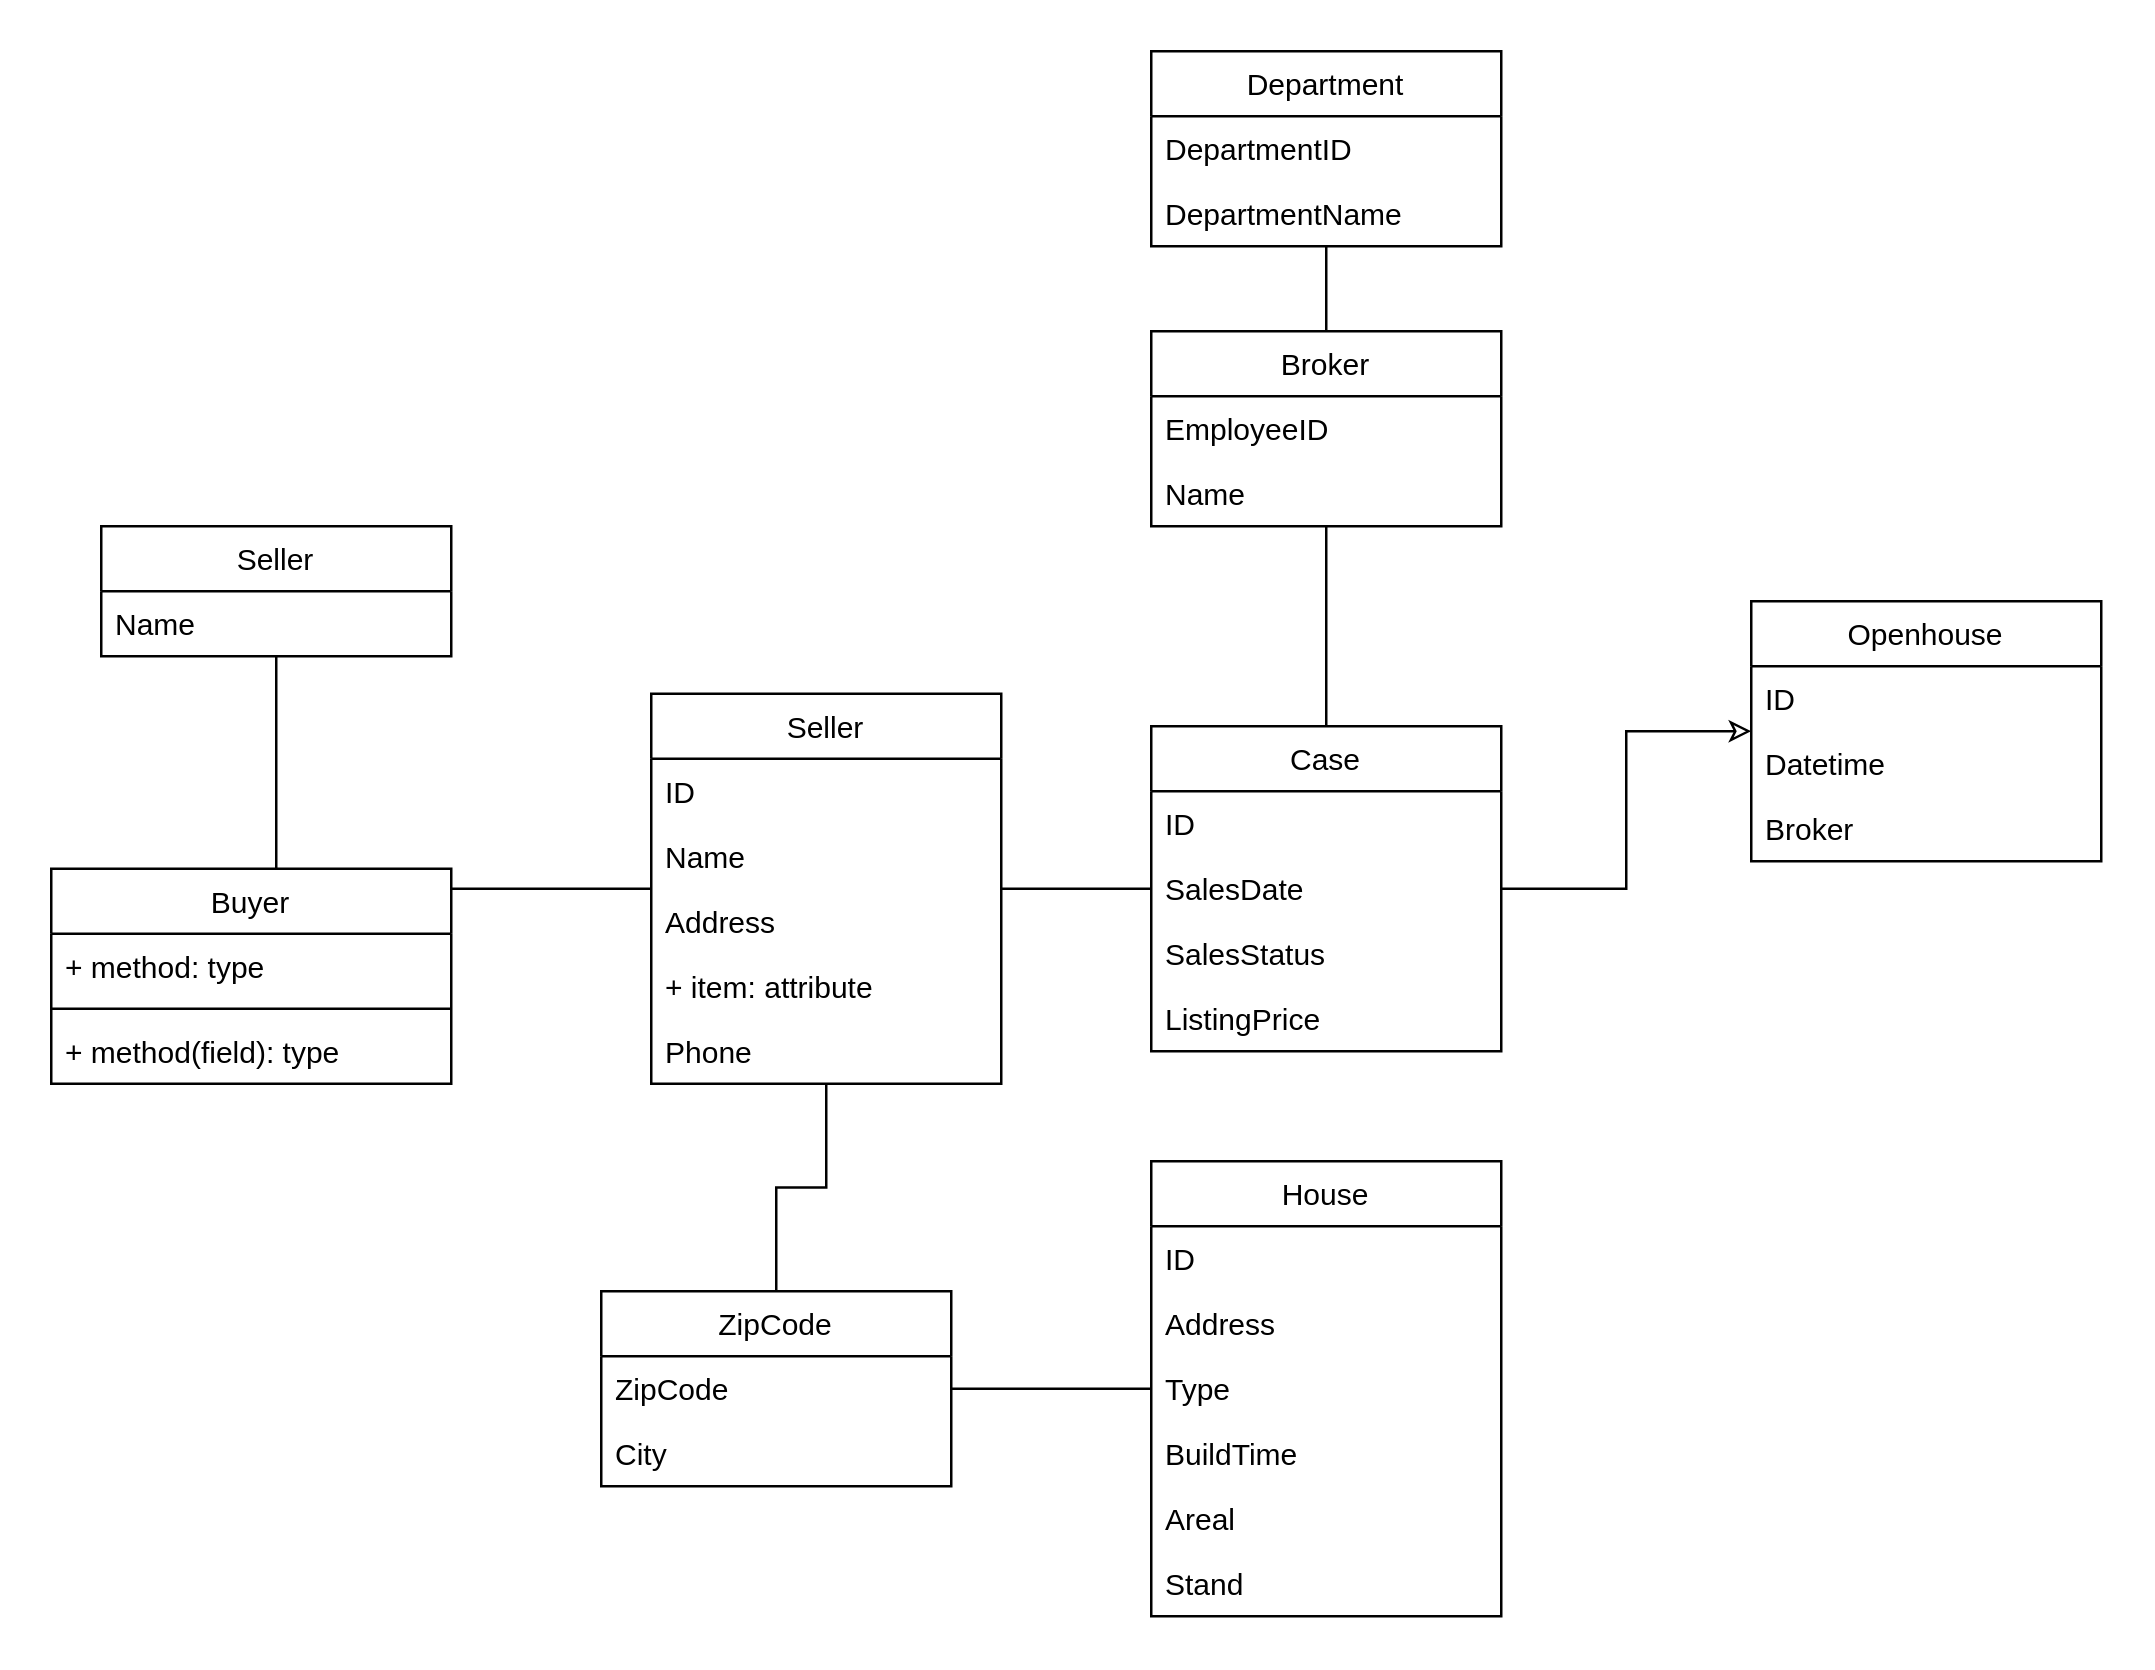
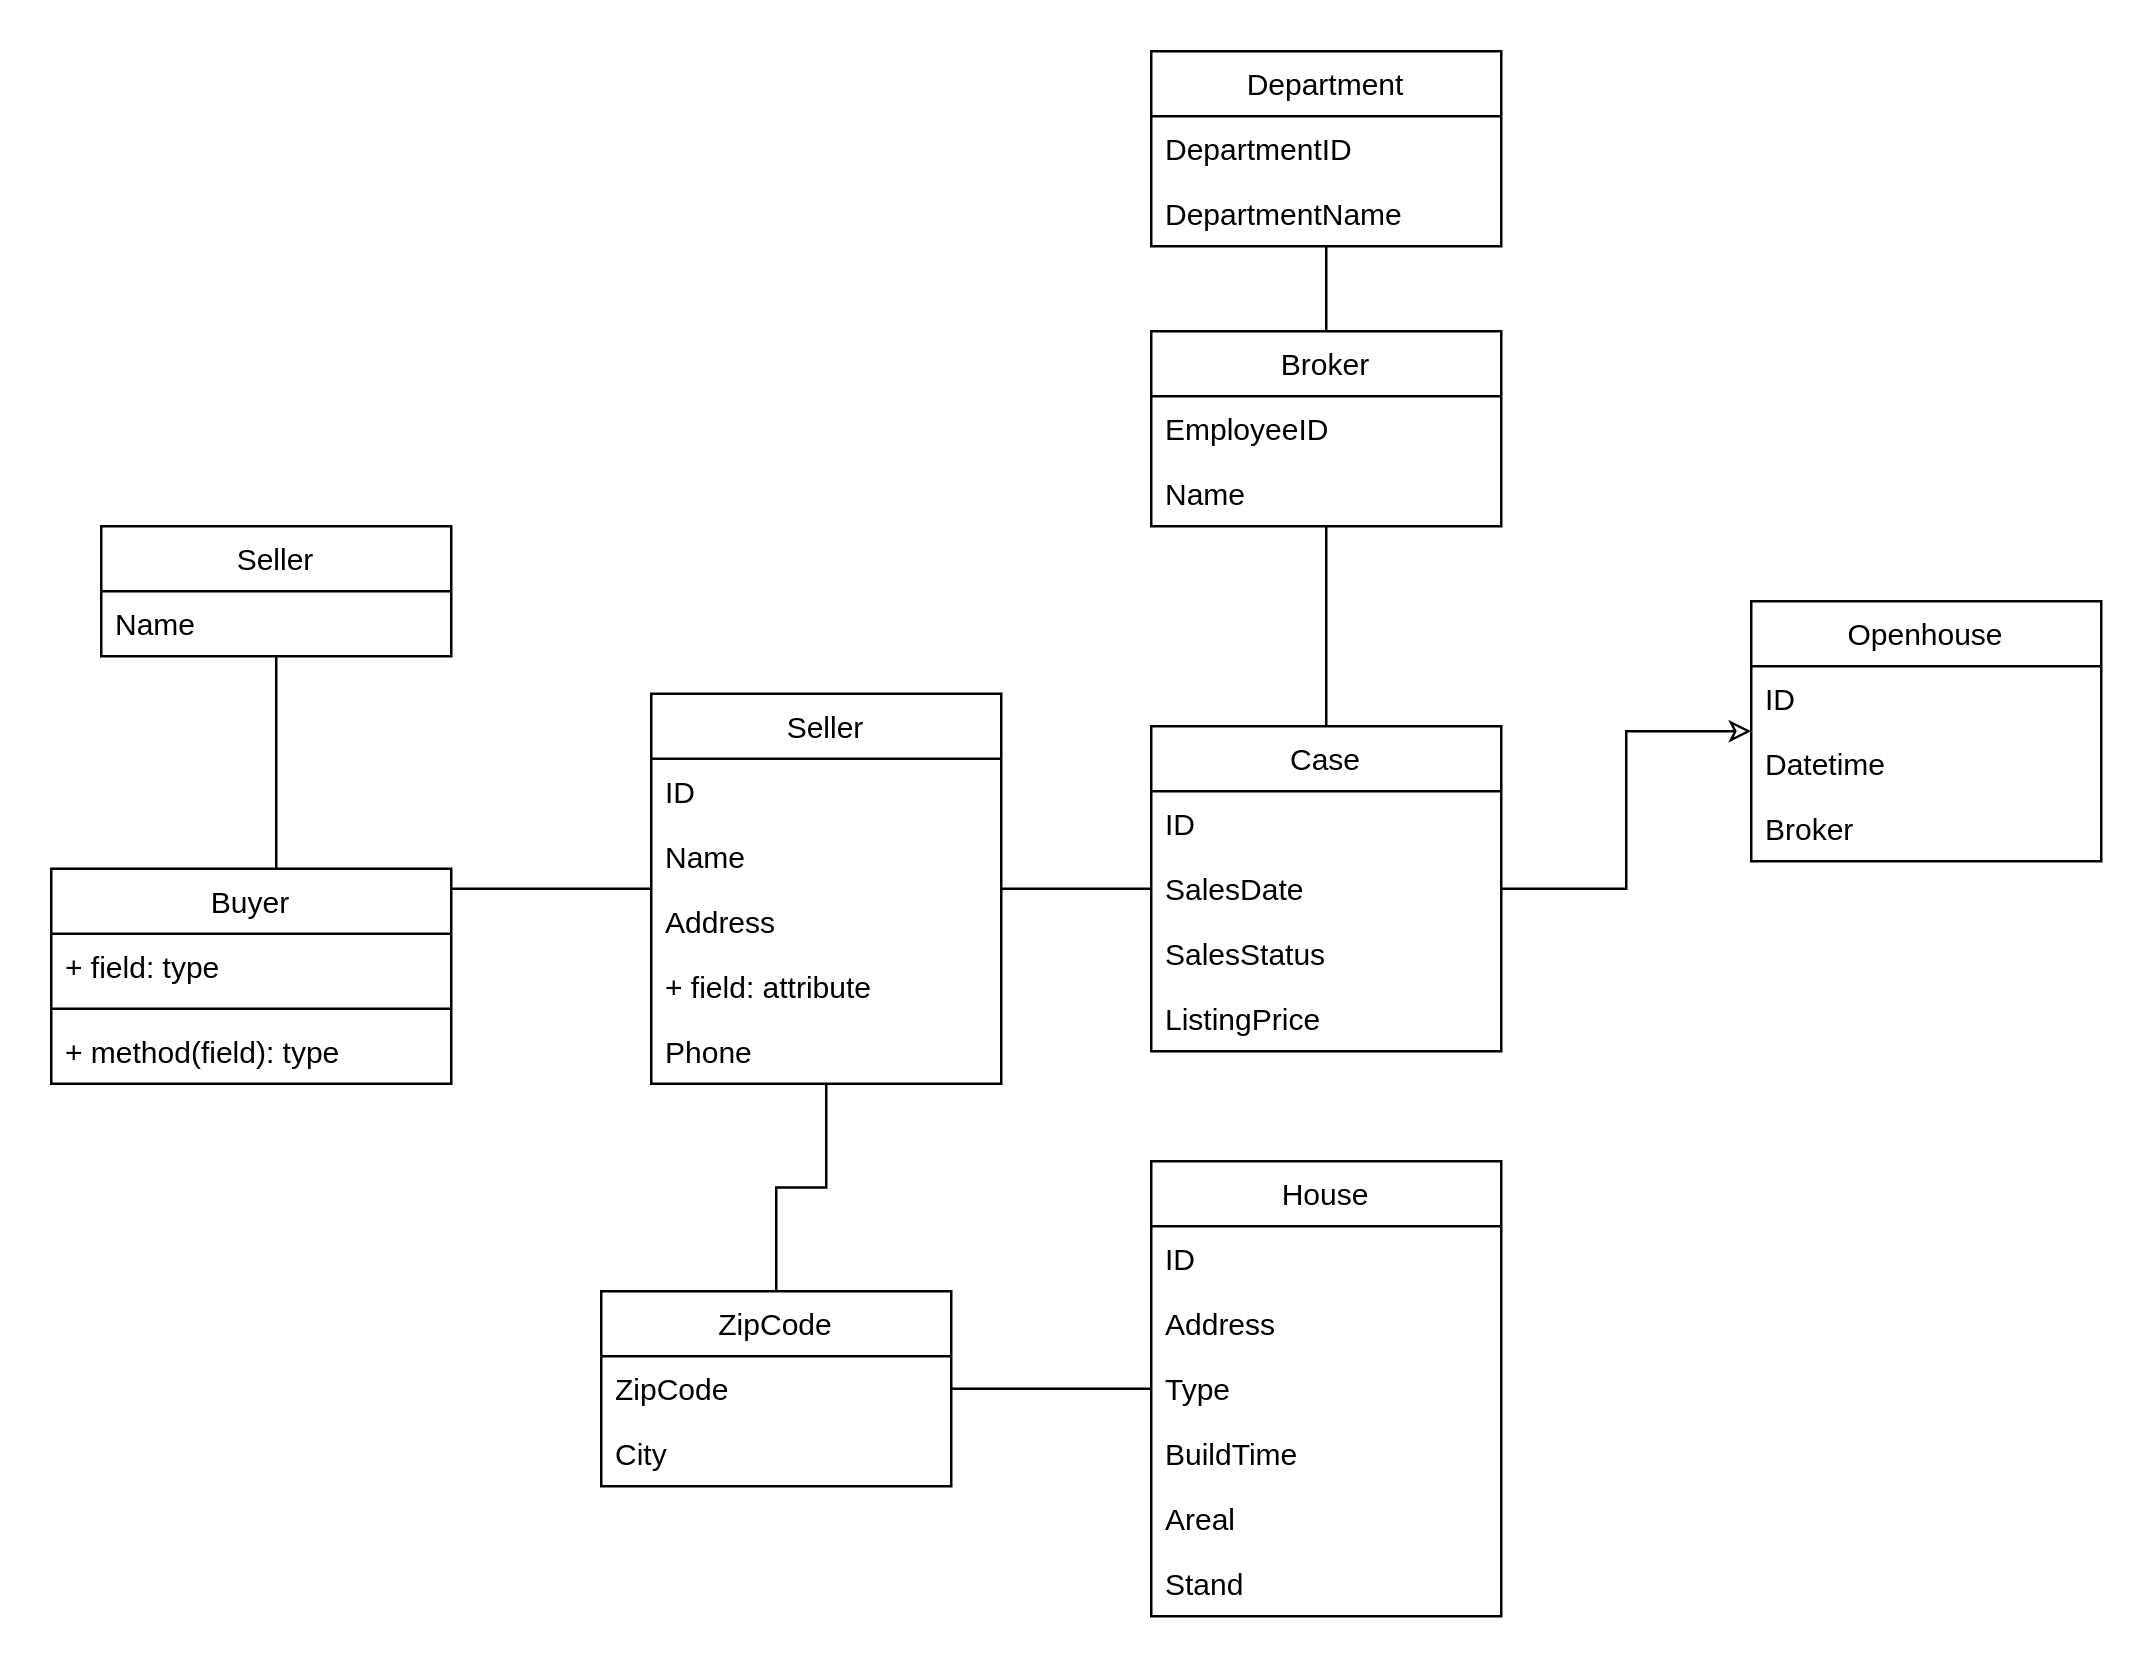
(171, 968) -> (155, 968)
(788, 988) -> (793, 988)
